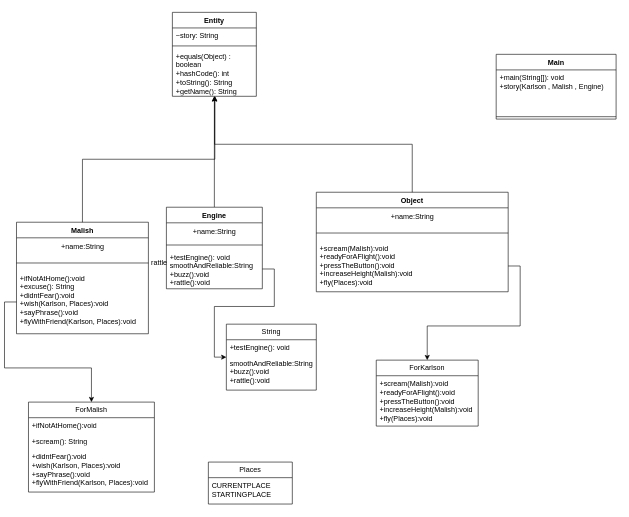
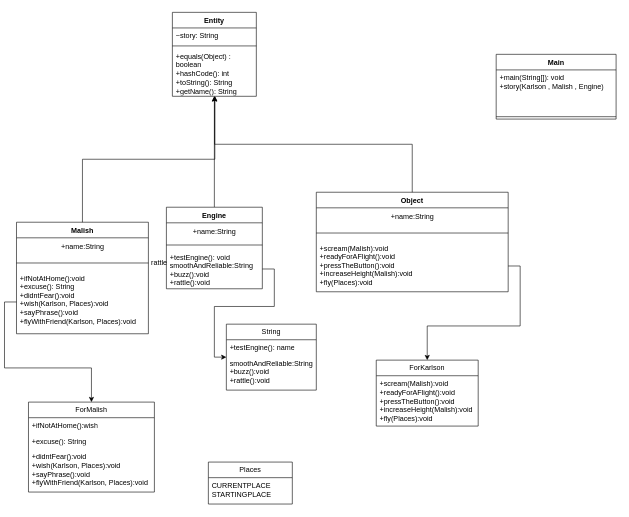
(265, 348) -> (266, 348)
(68, 426) -> (68, 426)
(64, 442) -> (64, 442)
